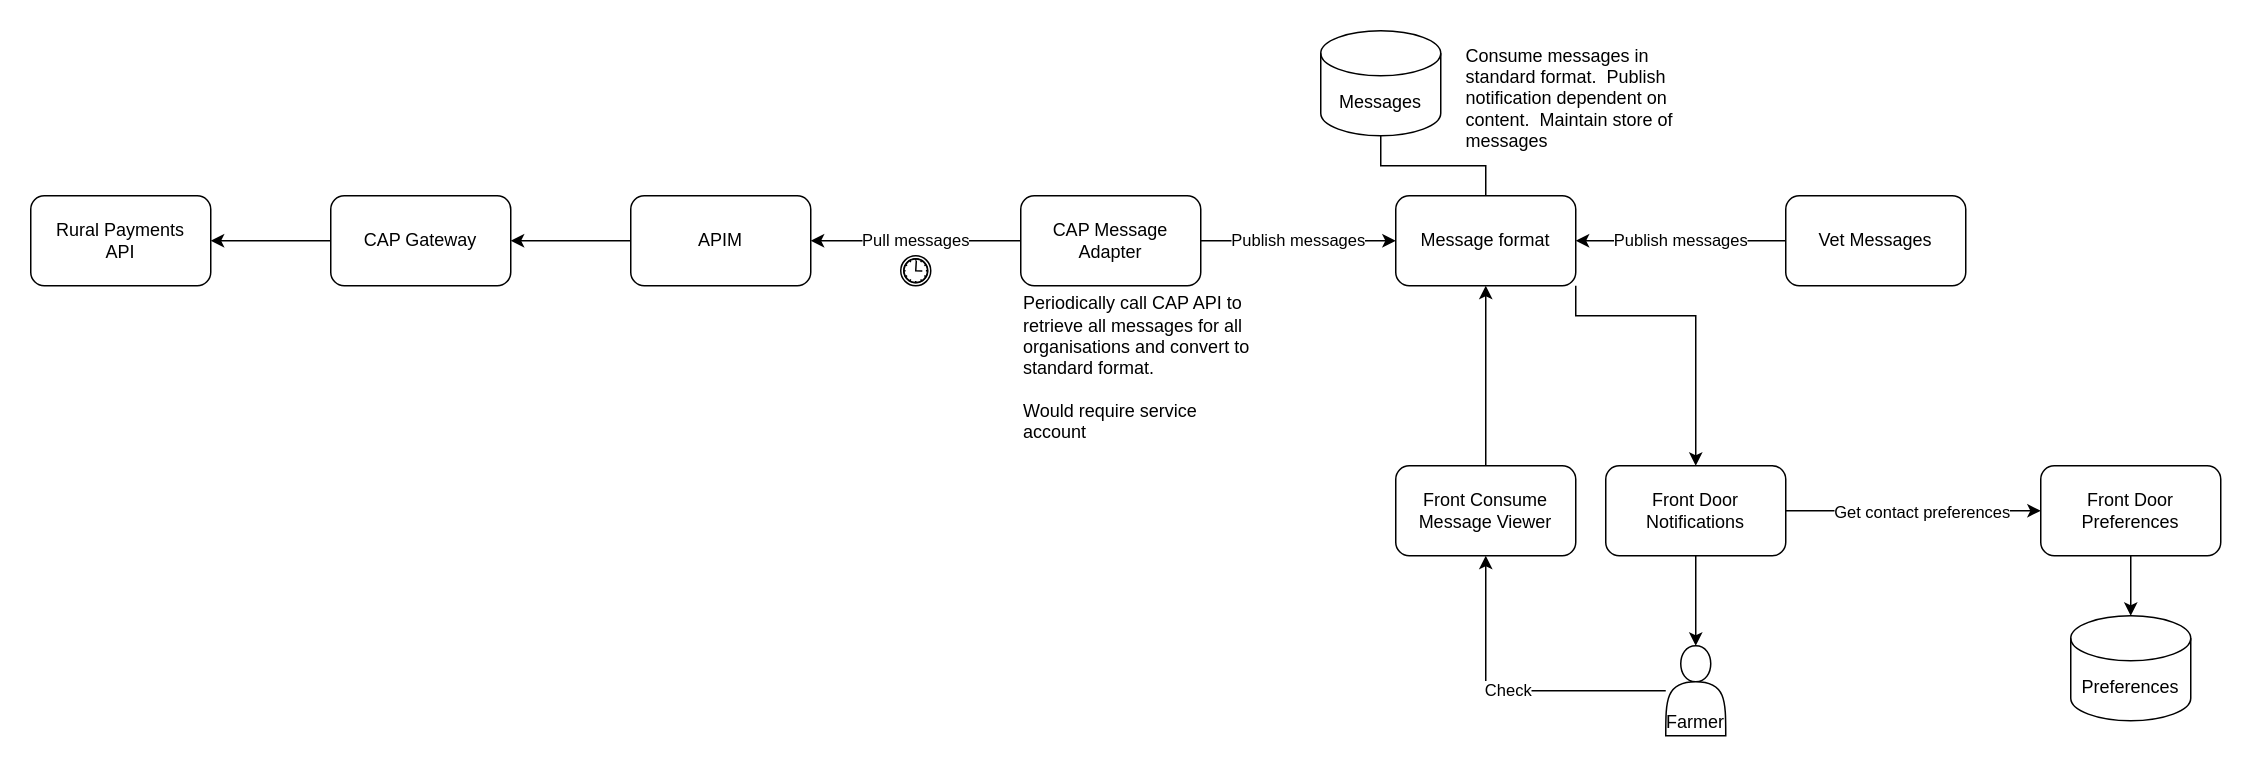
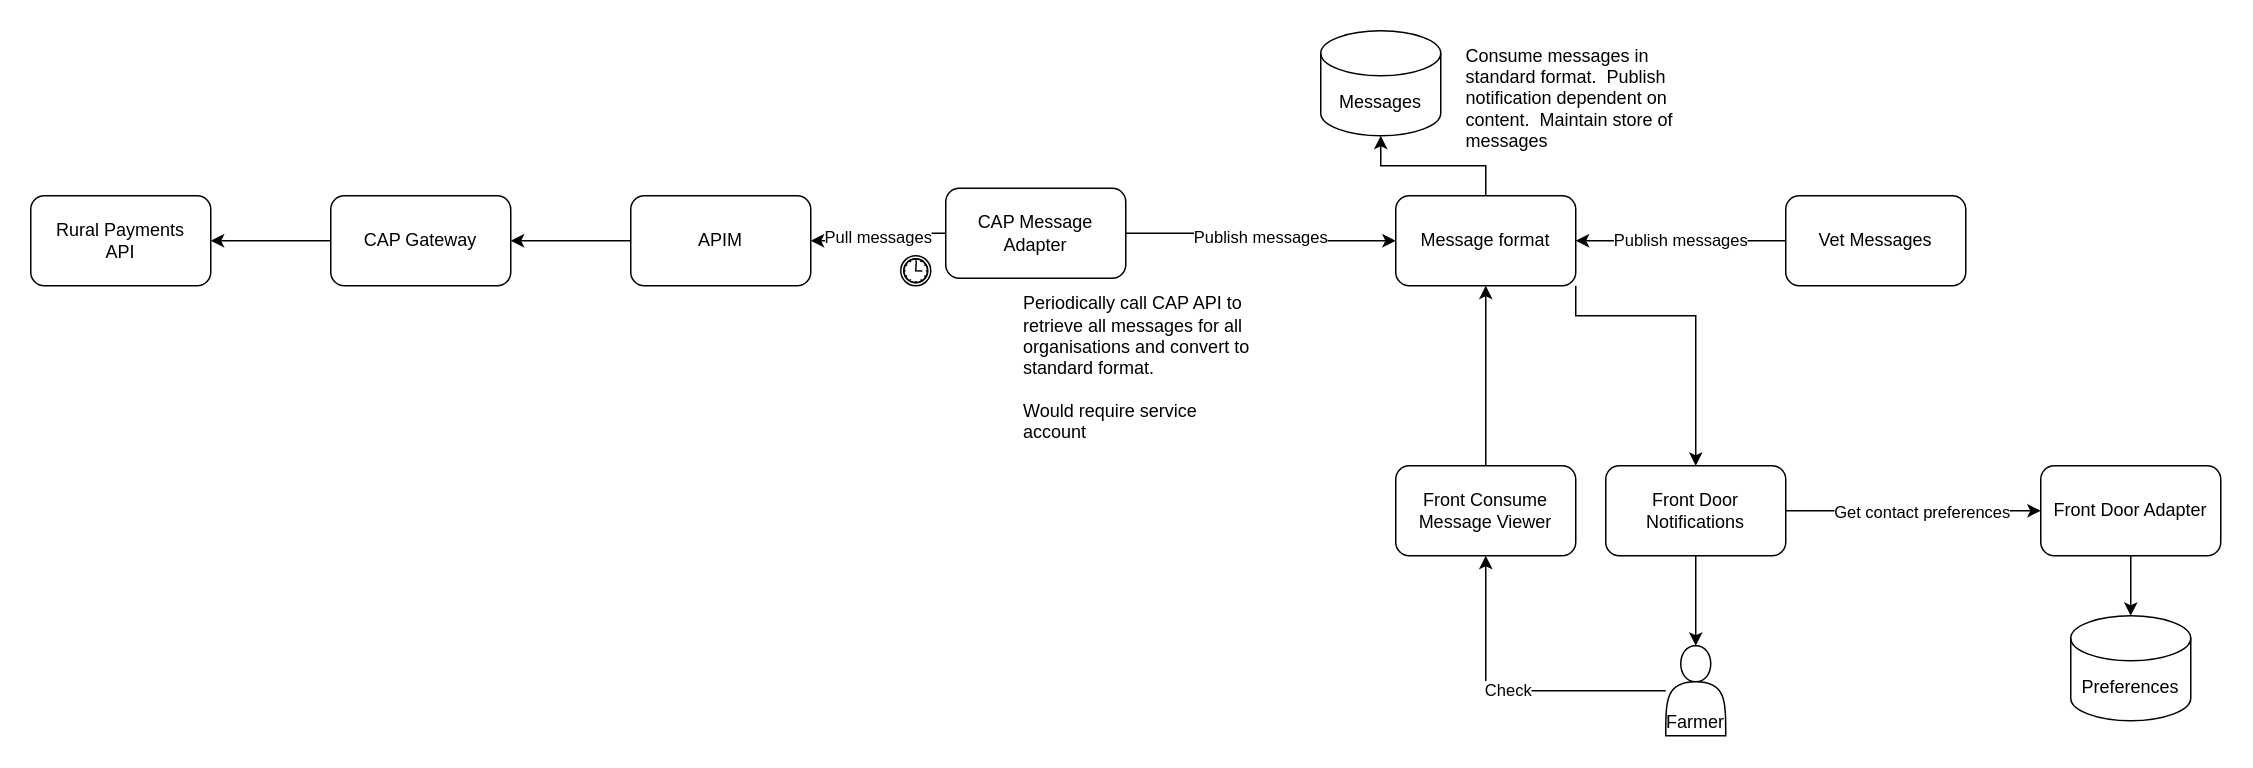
(1381, 142) -> (1381, 147)
(1111, 241) -> (1036, 233)
(2131, 511) -> (2131, 511)
